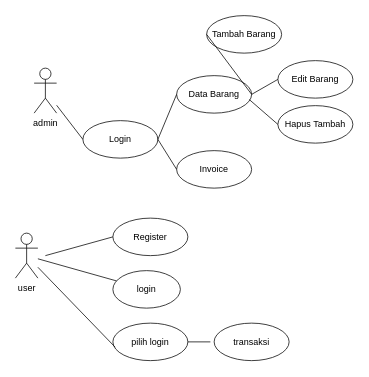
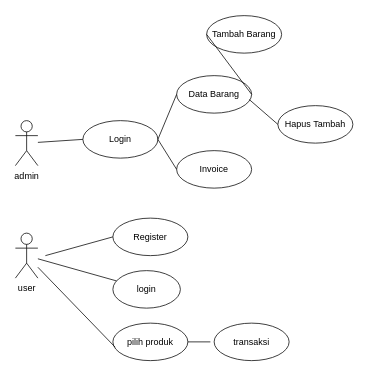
(315, 79) -> none
(265, 87) -> none
(45, 90) -> (27, 143)
(150, 342) -> (150, 342)
